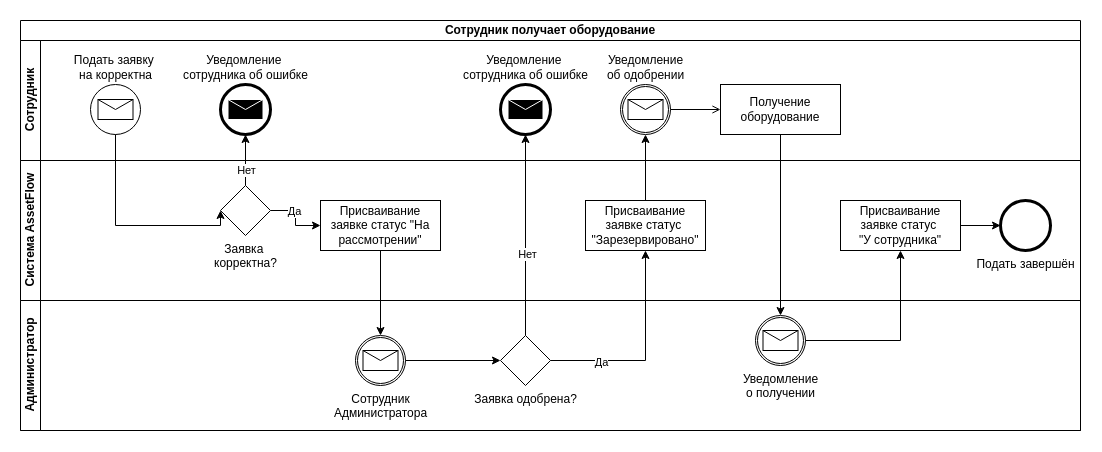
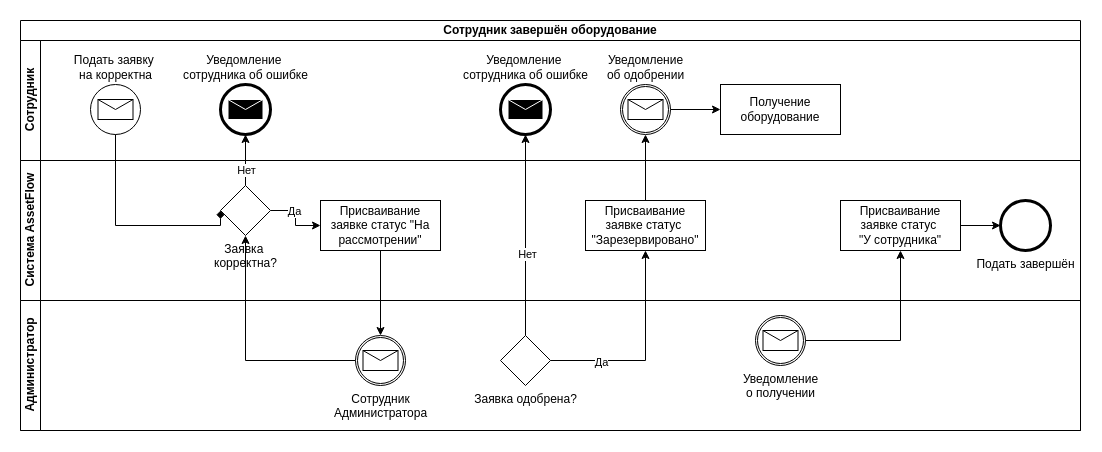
(551, 31) -> (551, 31)
(713, 110) -> (712, 110)
(221, 218) -> (221, 219)
(781, 222) -> none
(450, 361) -> (246, 356)
